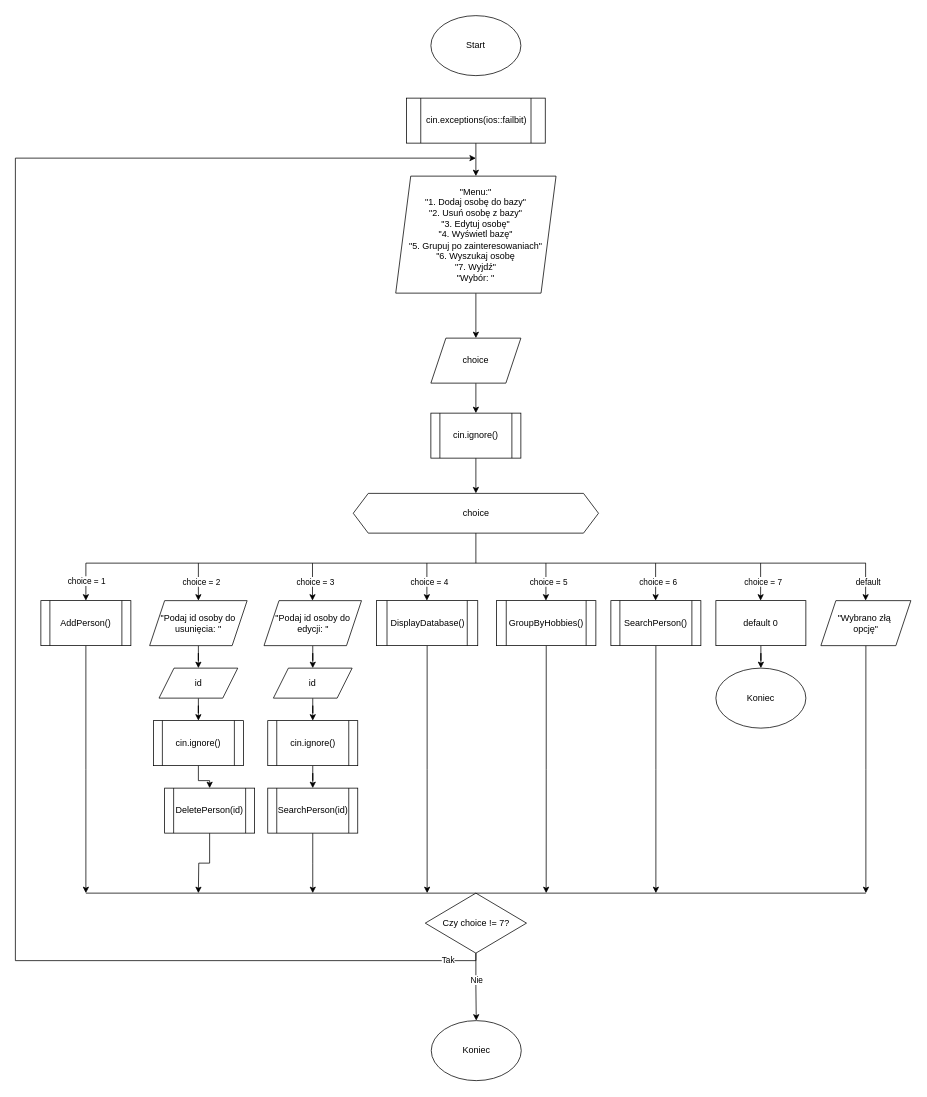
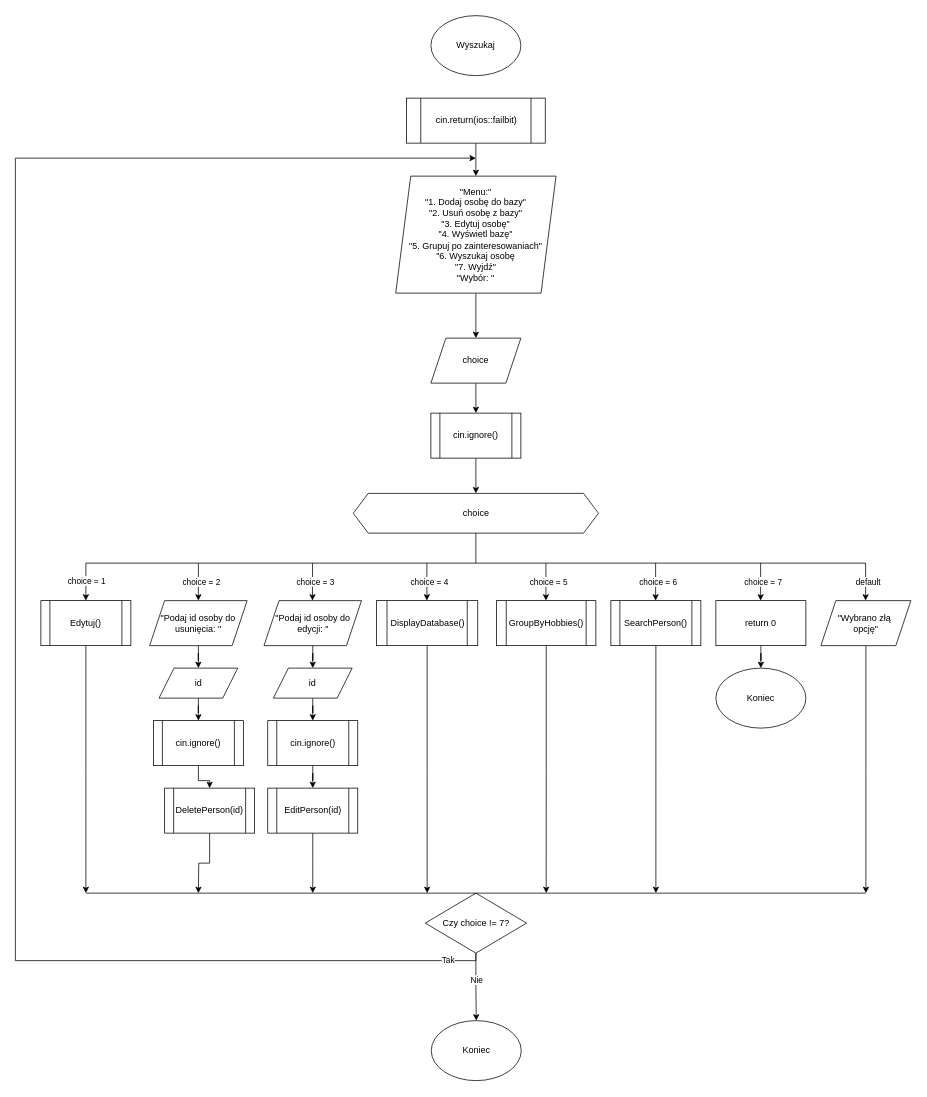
(476, 45) -> (476, 45)
(477, 120) -> (477, 120)
(86, 623) -> (86, 623)
(761, 623) -> (761, 623)
(313, 810) -> (313, 810)
